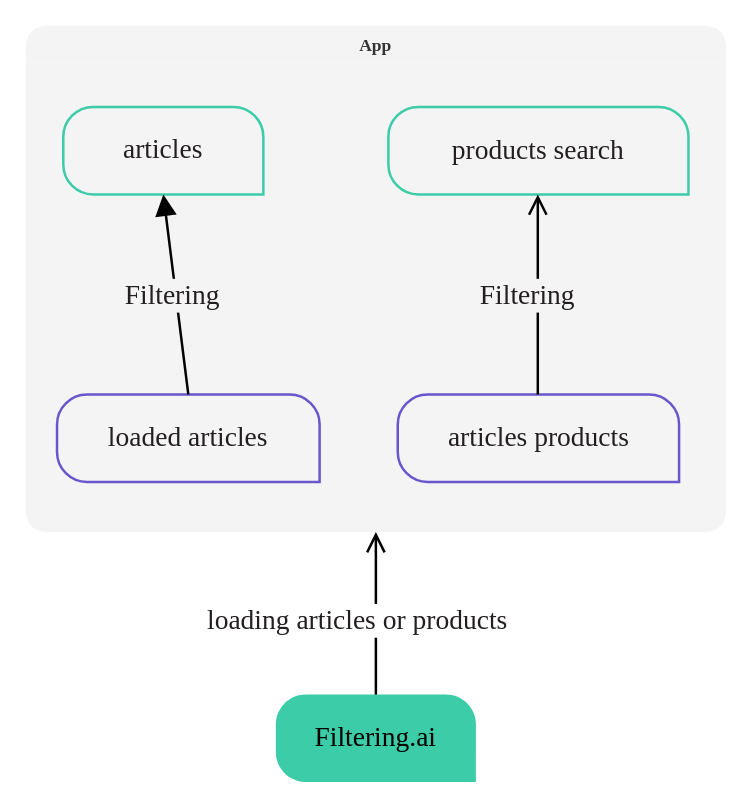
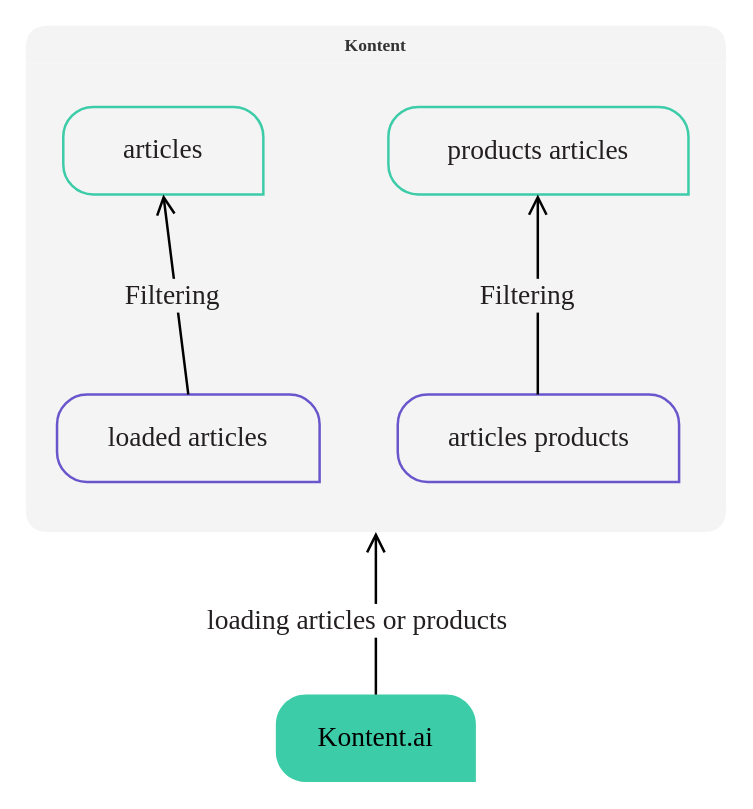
(375, 45) -> (375, 45)
(538, 151) -> (538, 151)
(166, 216) -> (165, 210)
(376, 738) -> (376, 738)
